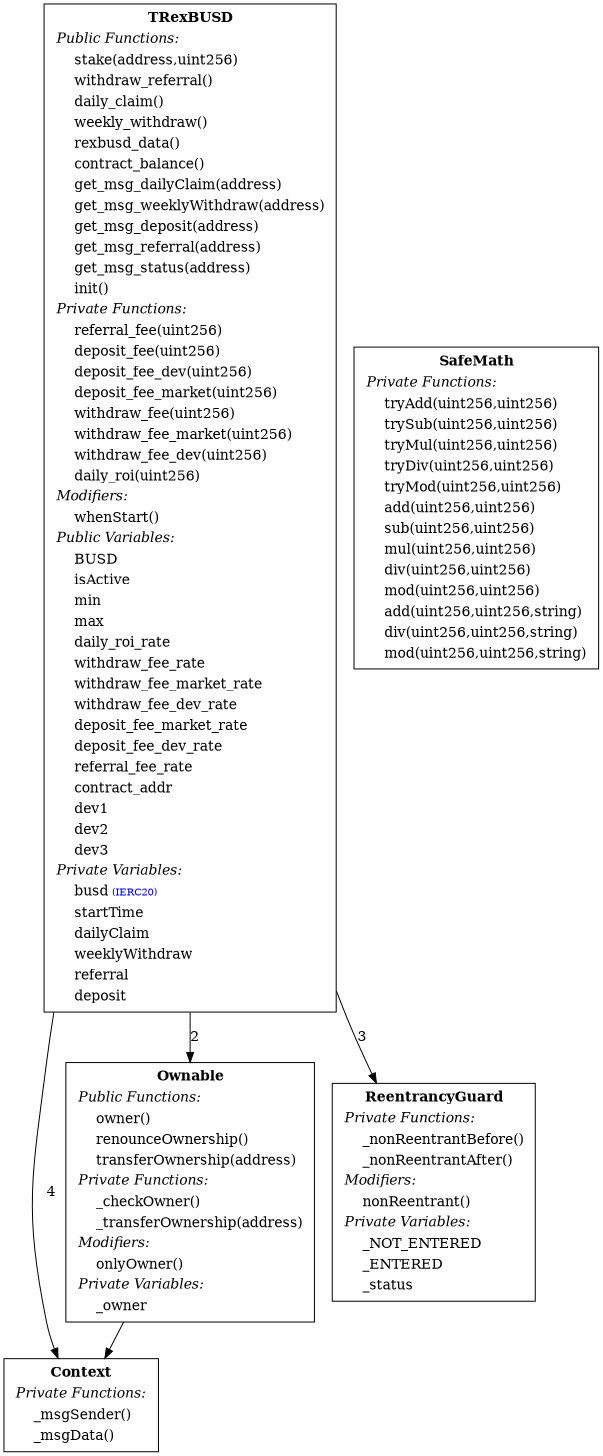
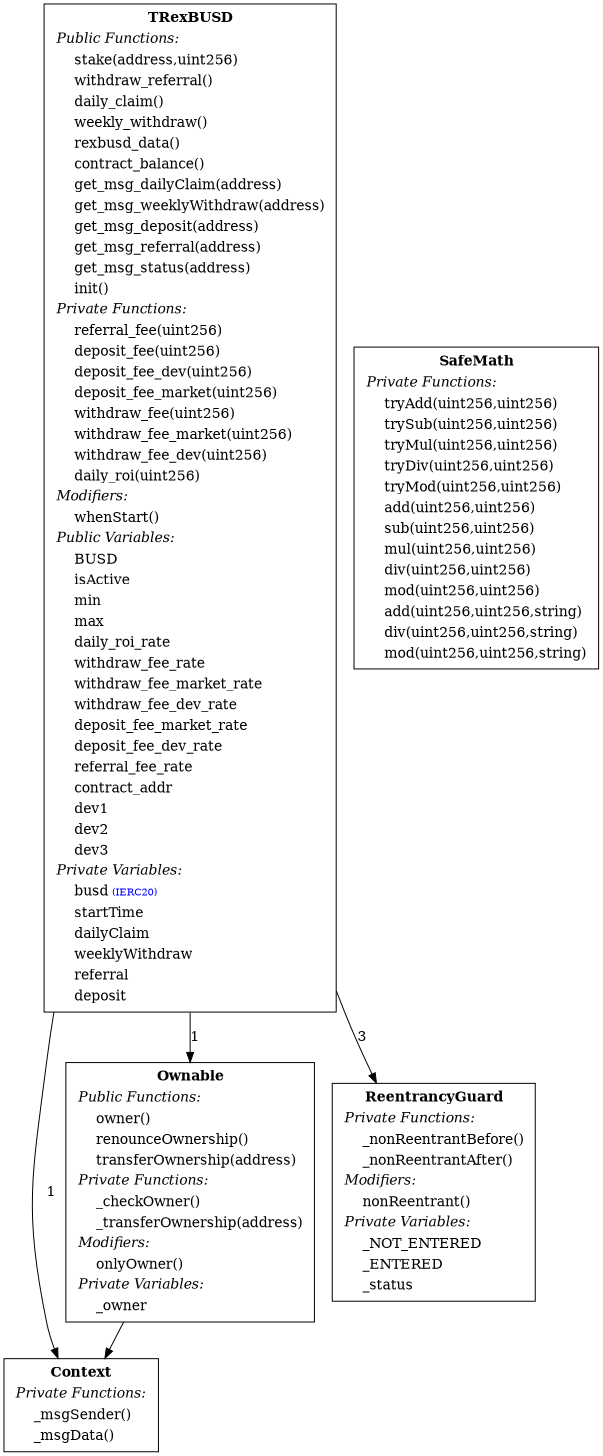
(195, 1037) -> (195, 1037)
(51, 1192) -> (51, 1192)
